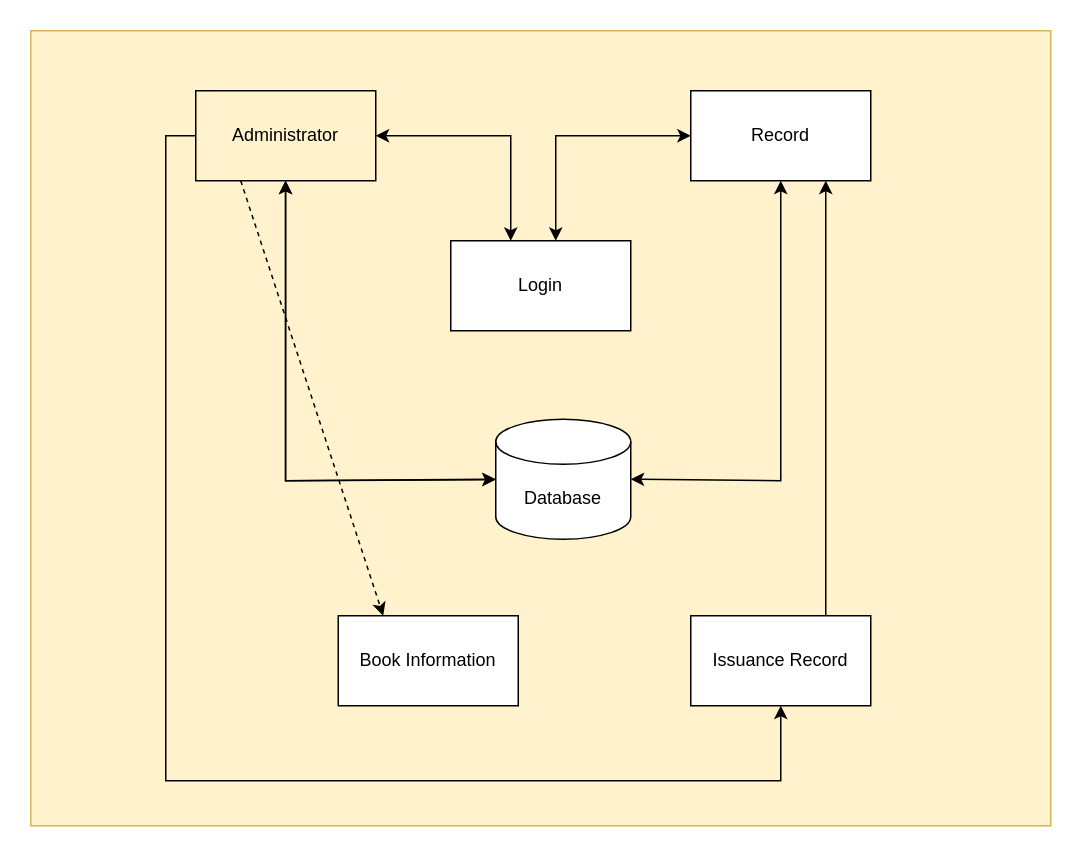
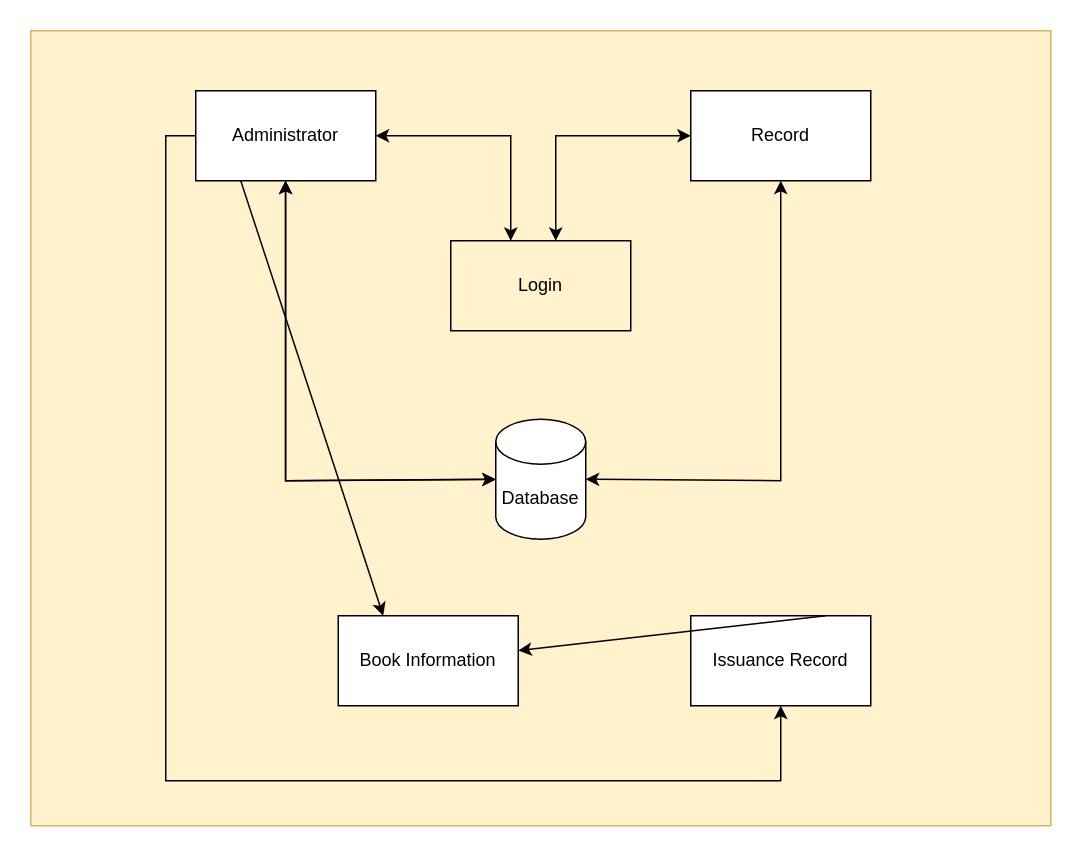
(286, 136) -> (286, 136)
(541, 286) -> (541, 286)
(826, 404) -> (677, 633)
(334, 465) -> (334, 465)
(563, 479) -> (541, 479)
